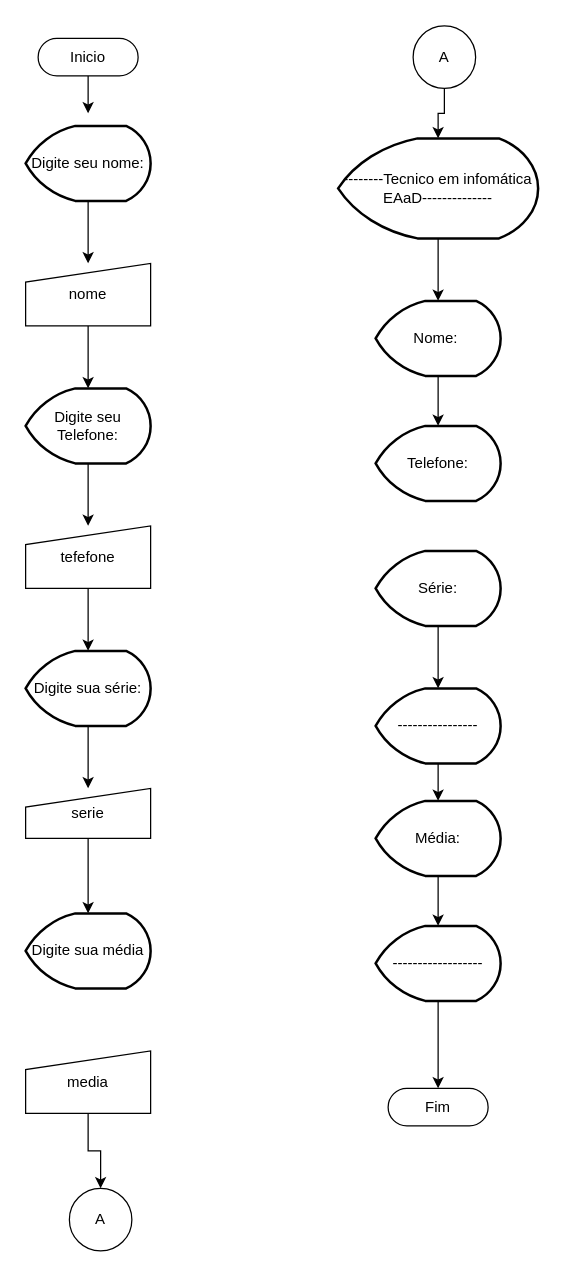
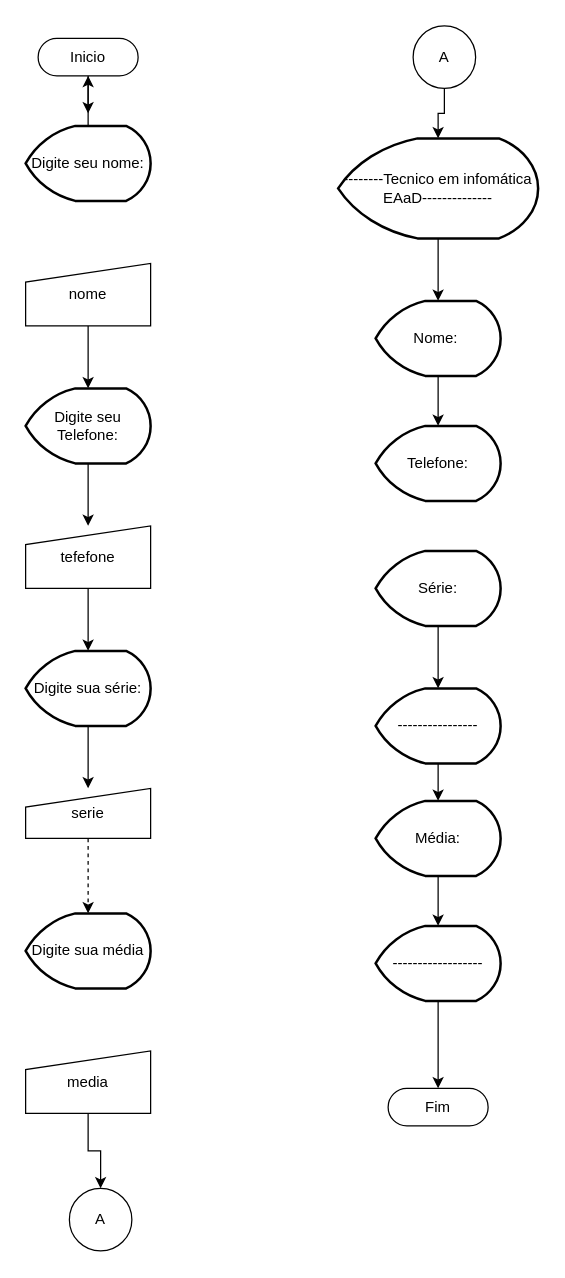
(88, 228) -> (88, 118)
(88, 872) -> (88, 872)
